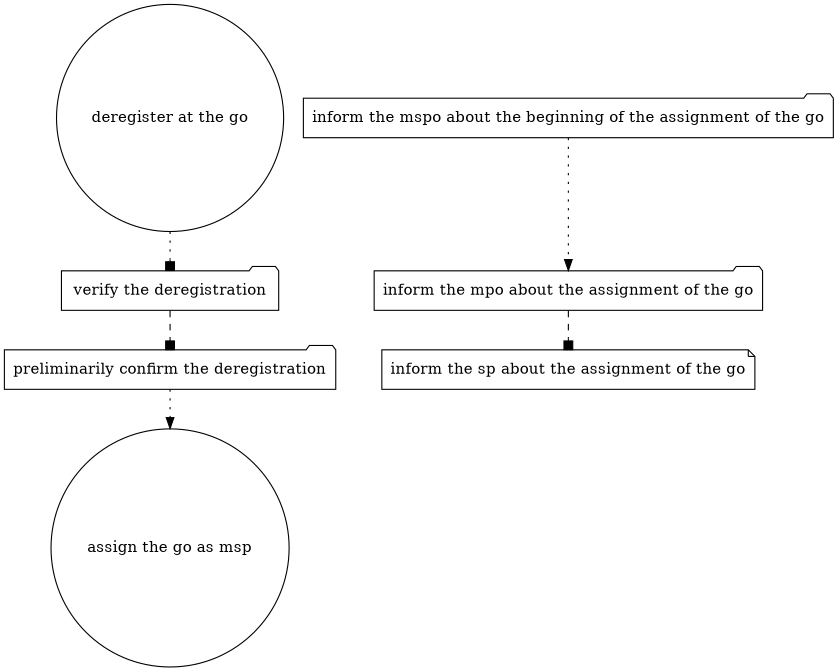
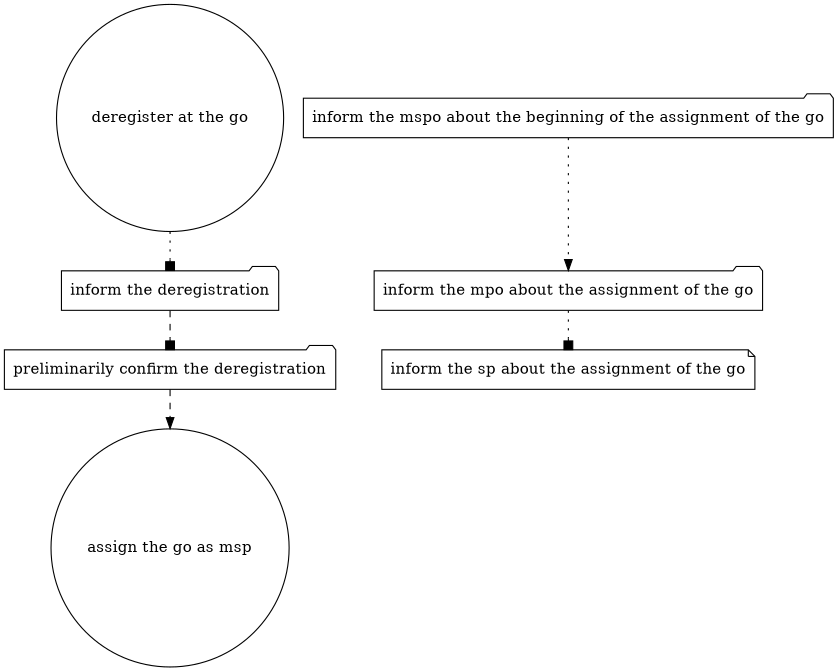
(170, 291) -> (170, 291)
(568, 325) -> (568, 325)
(170, 404) -> (170, 404)
